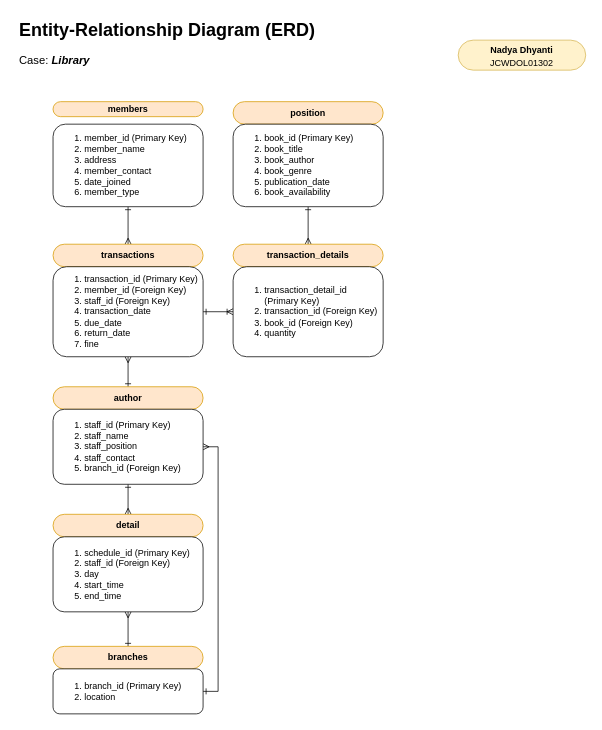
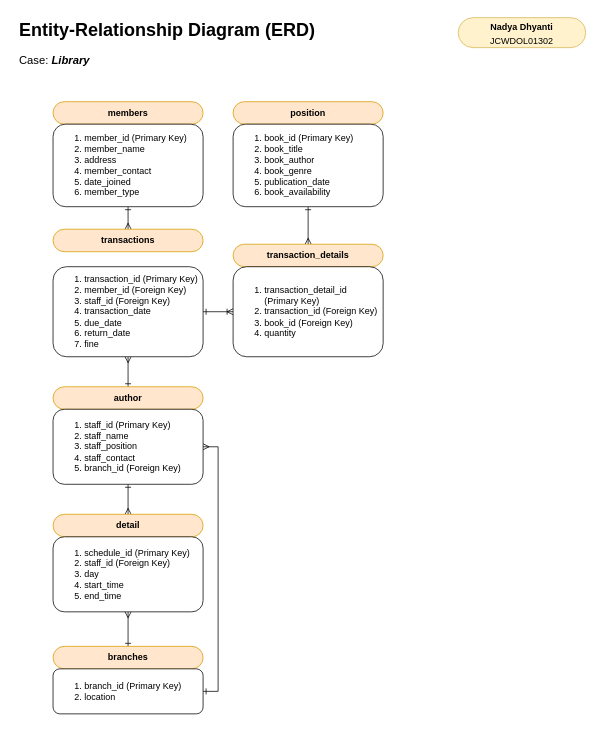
(522, 55) -> (522, 33)
(128, 109) -> (128, 113)
(128, 255) -> (128, 240)
